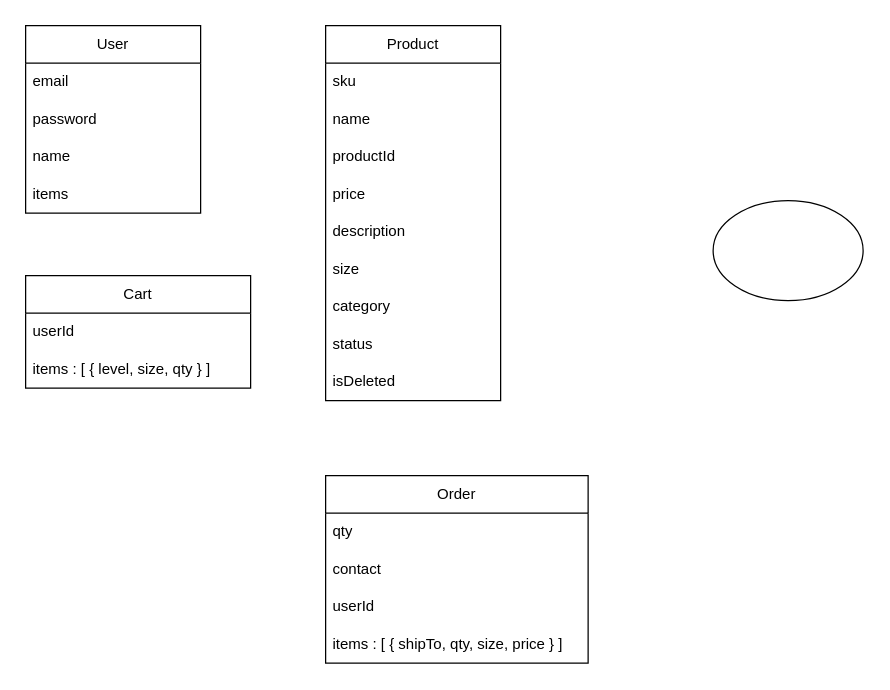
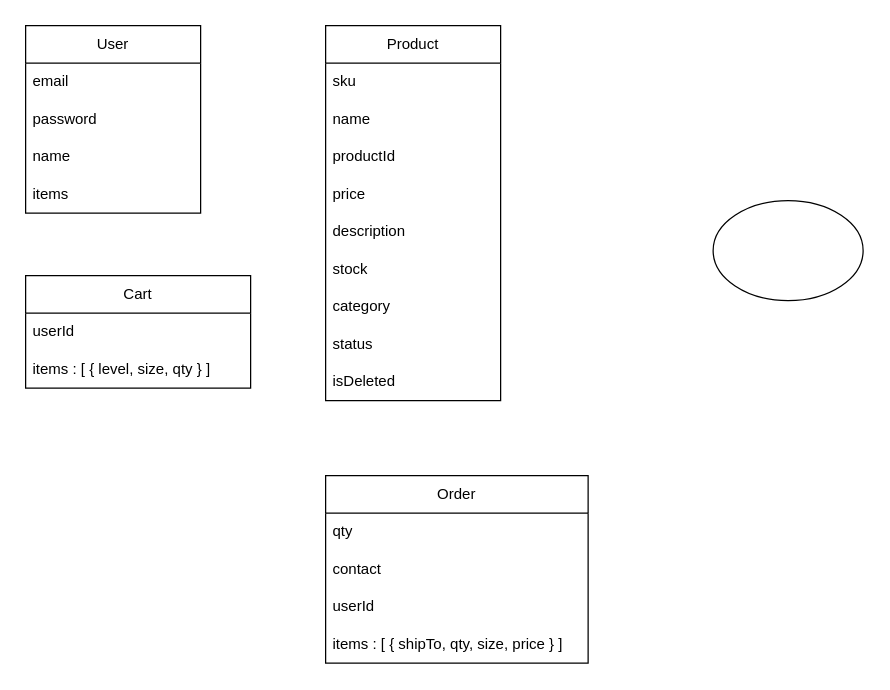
(348, 269) -> (354, 269)
